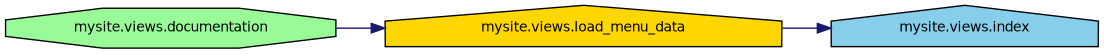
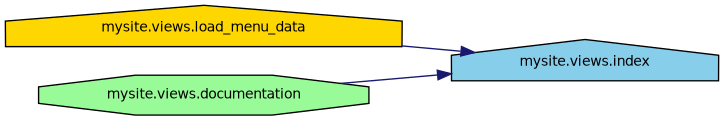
(354, 28) -> (389, 79)
